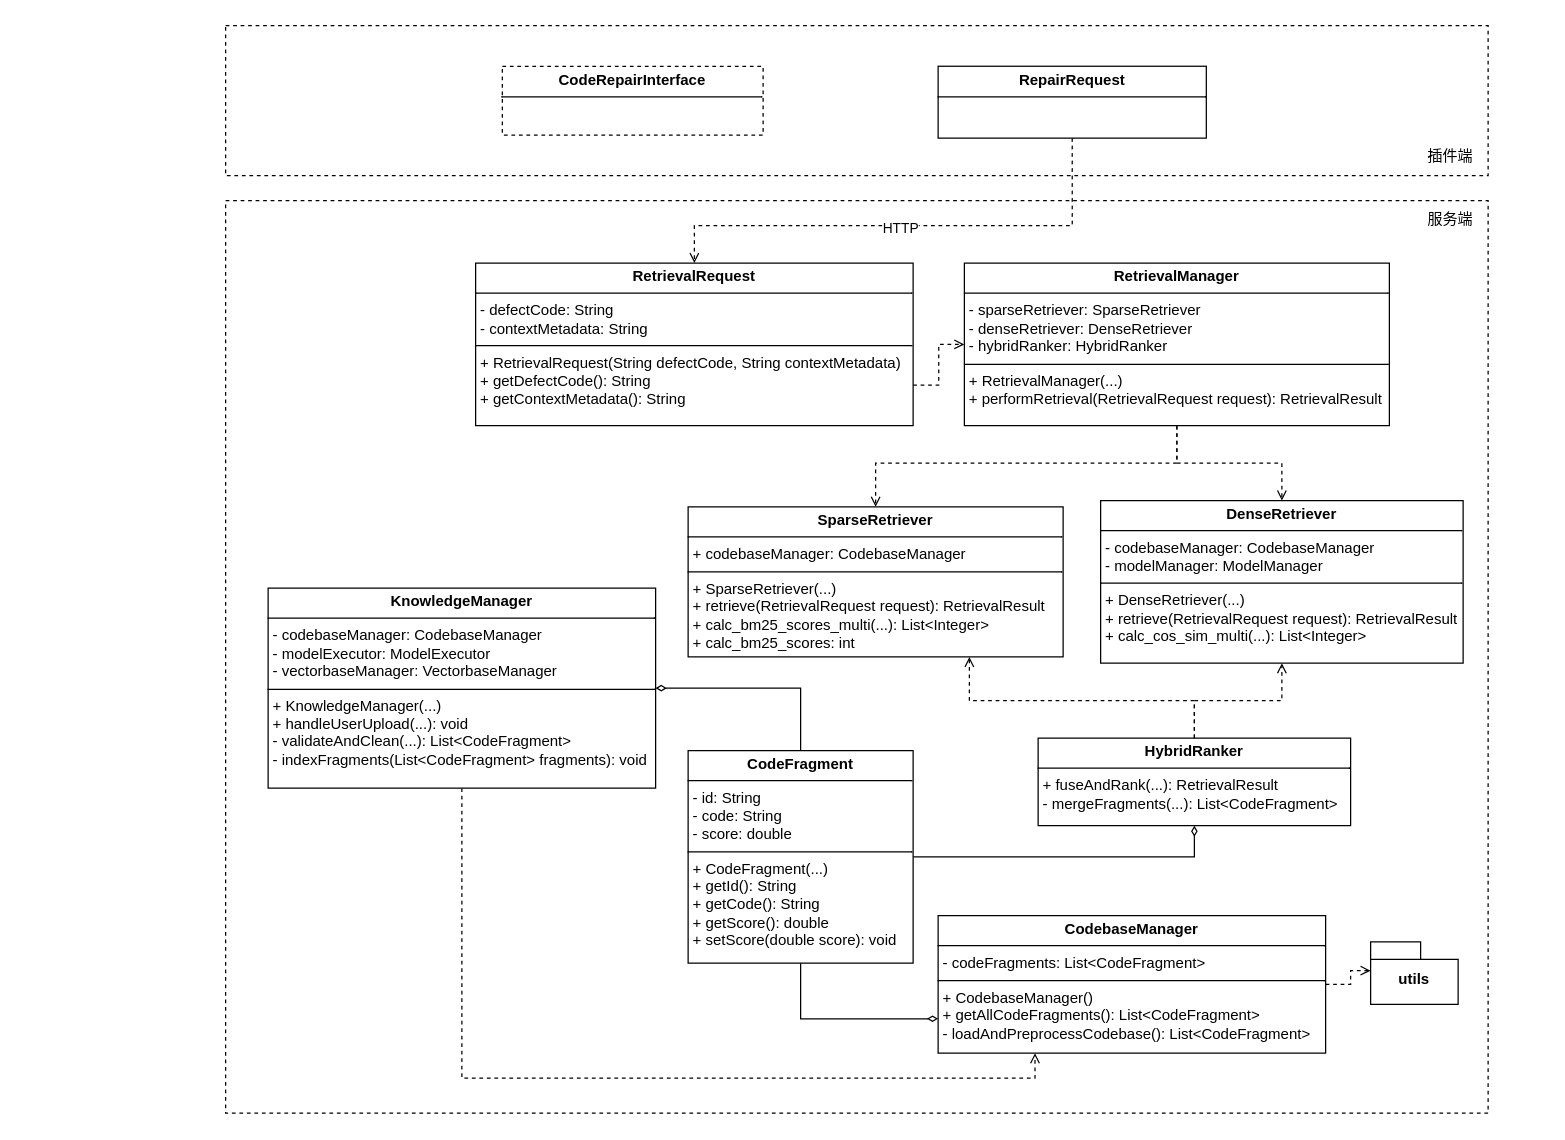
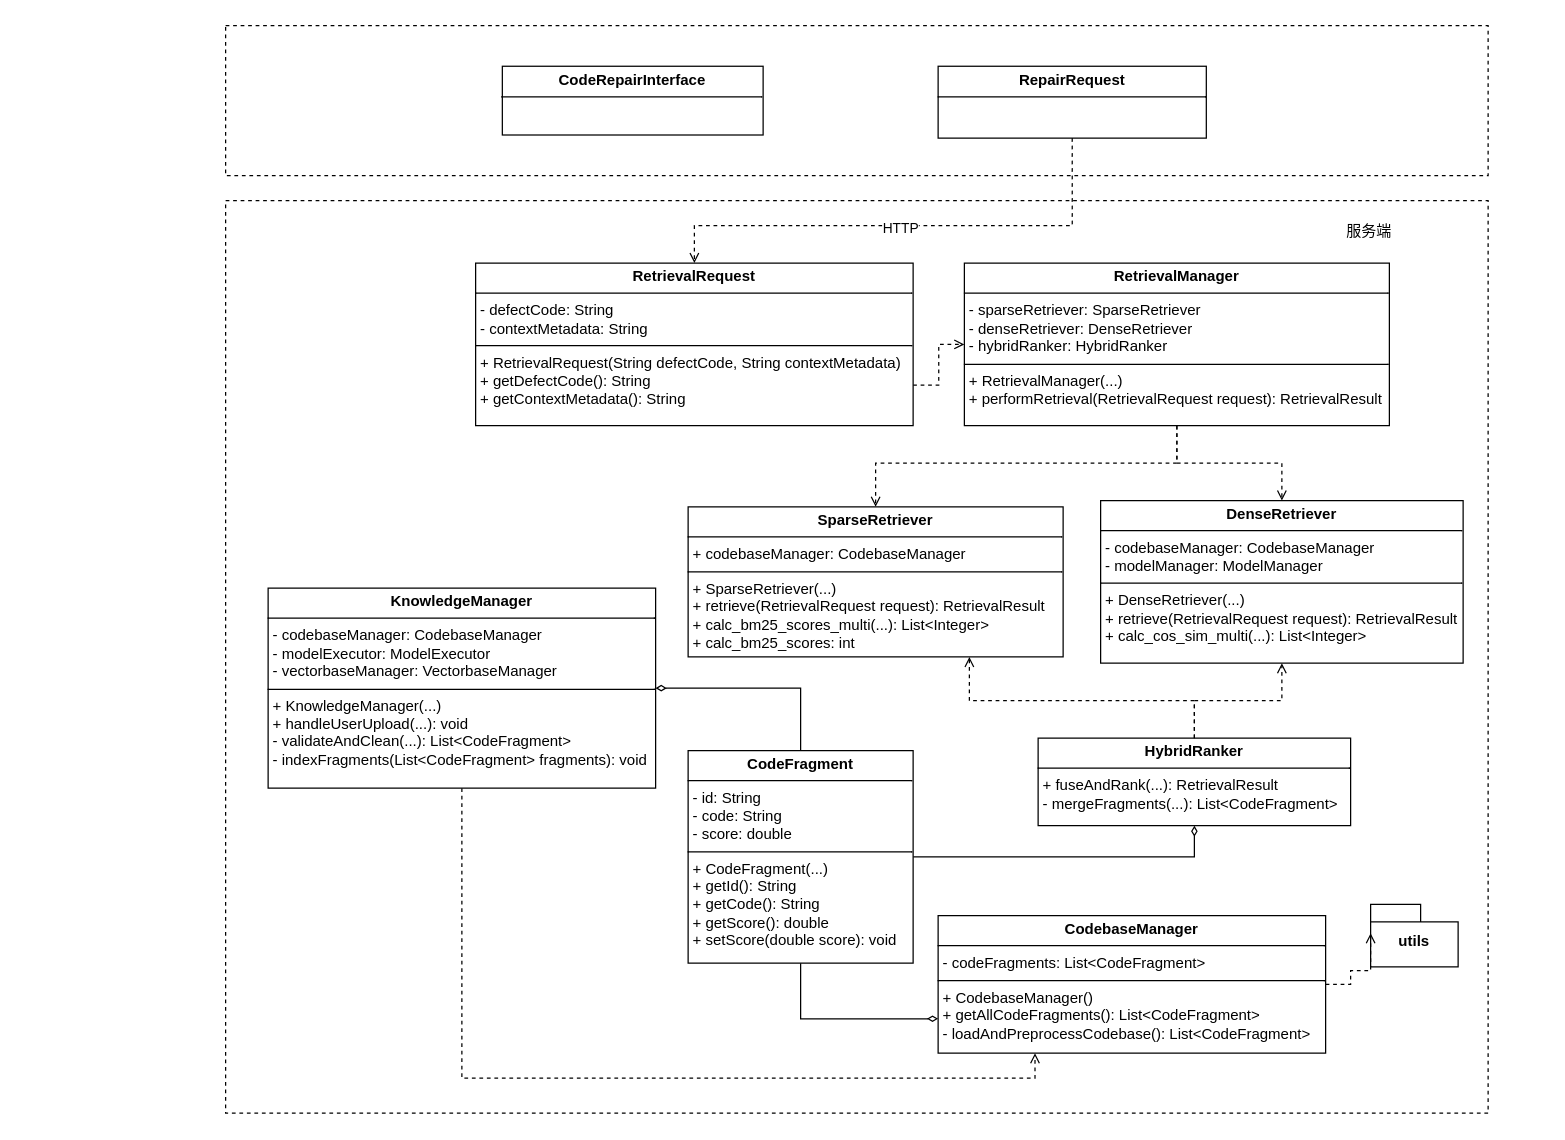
(633, 101) -> (633, 101)
(1451, 157) -> none
(1451, 219) -> (1369, 232)
(1414, 973) -> (1414, 936)
